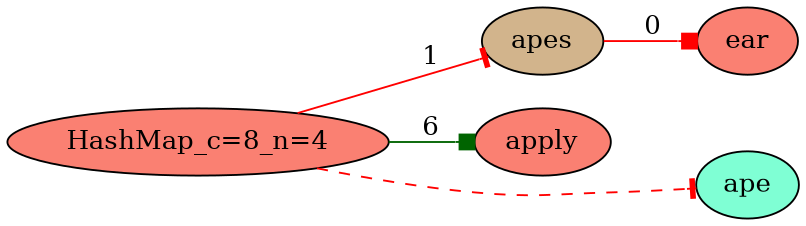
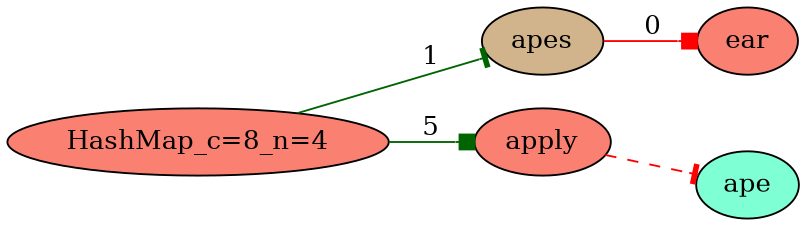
(388, 86) -> (388, 86)
(432, 128) -> (432, 128)
(501, 194) -> (647, 164)
